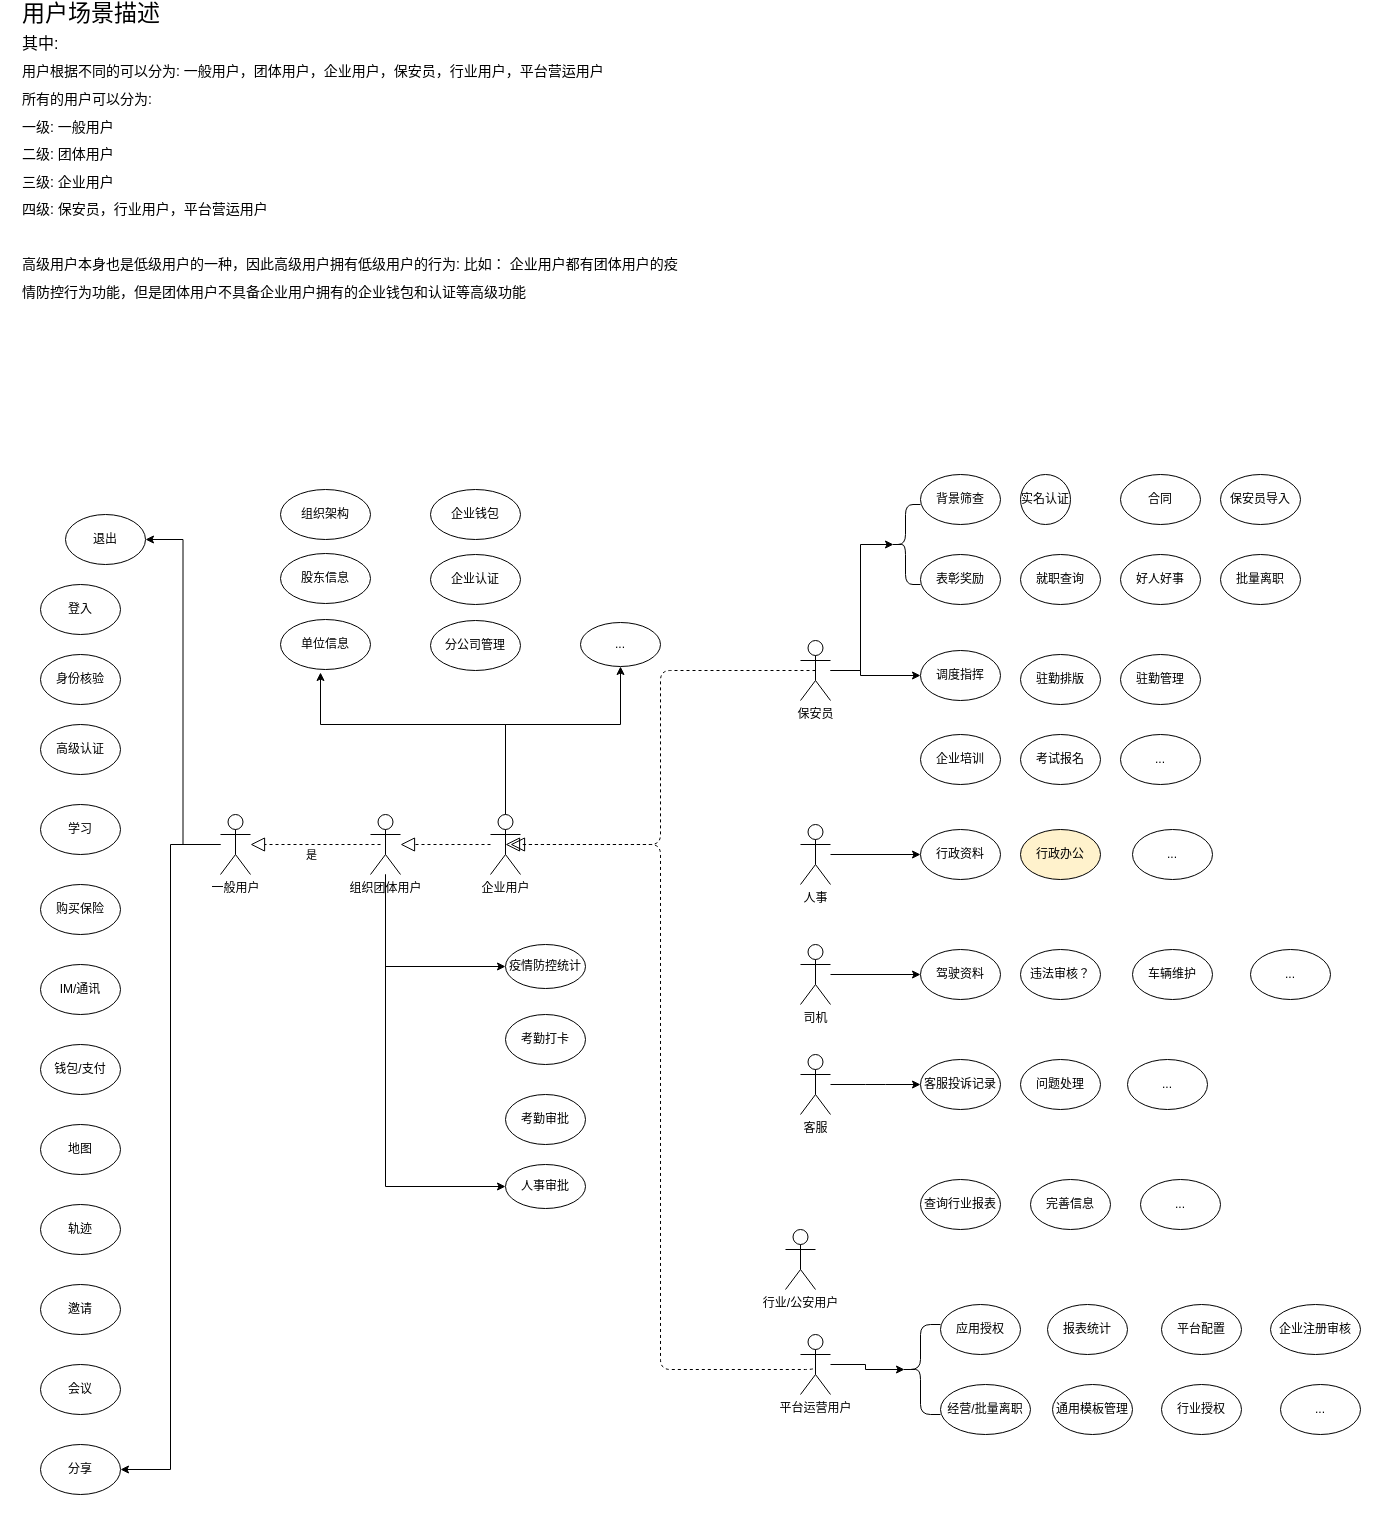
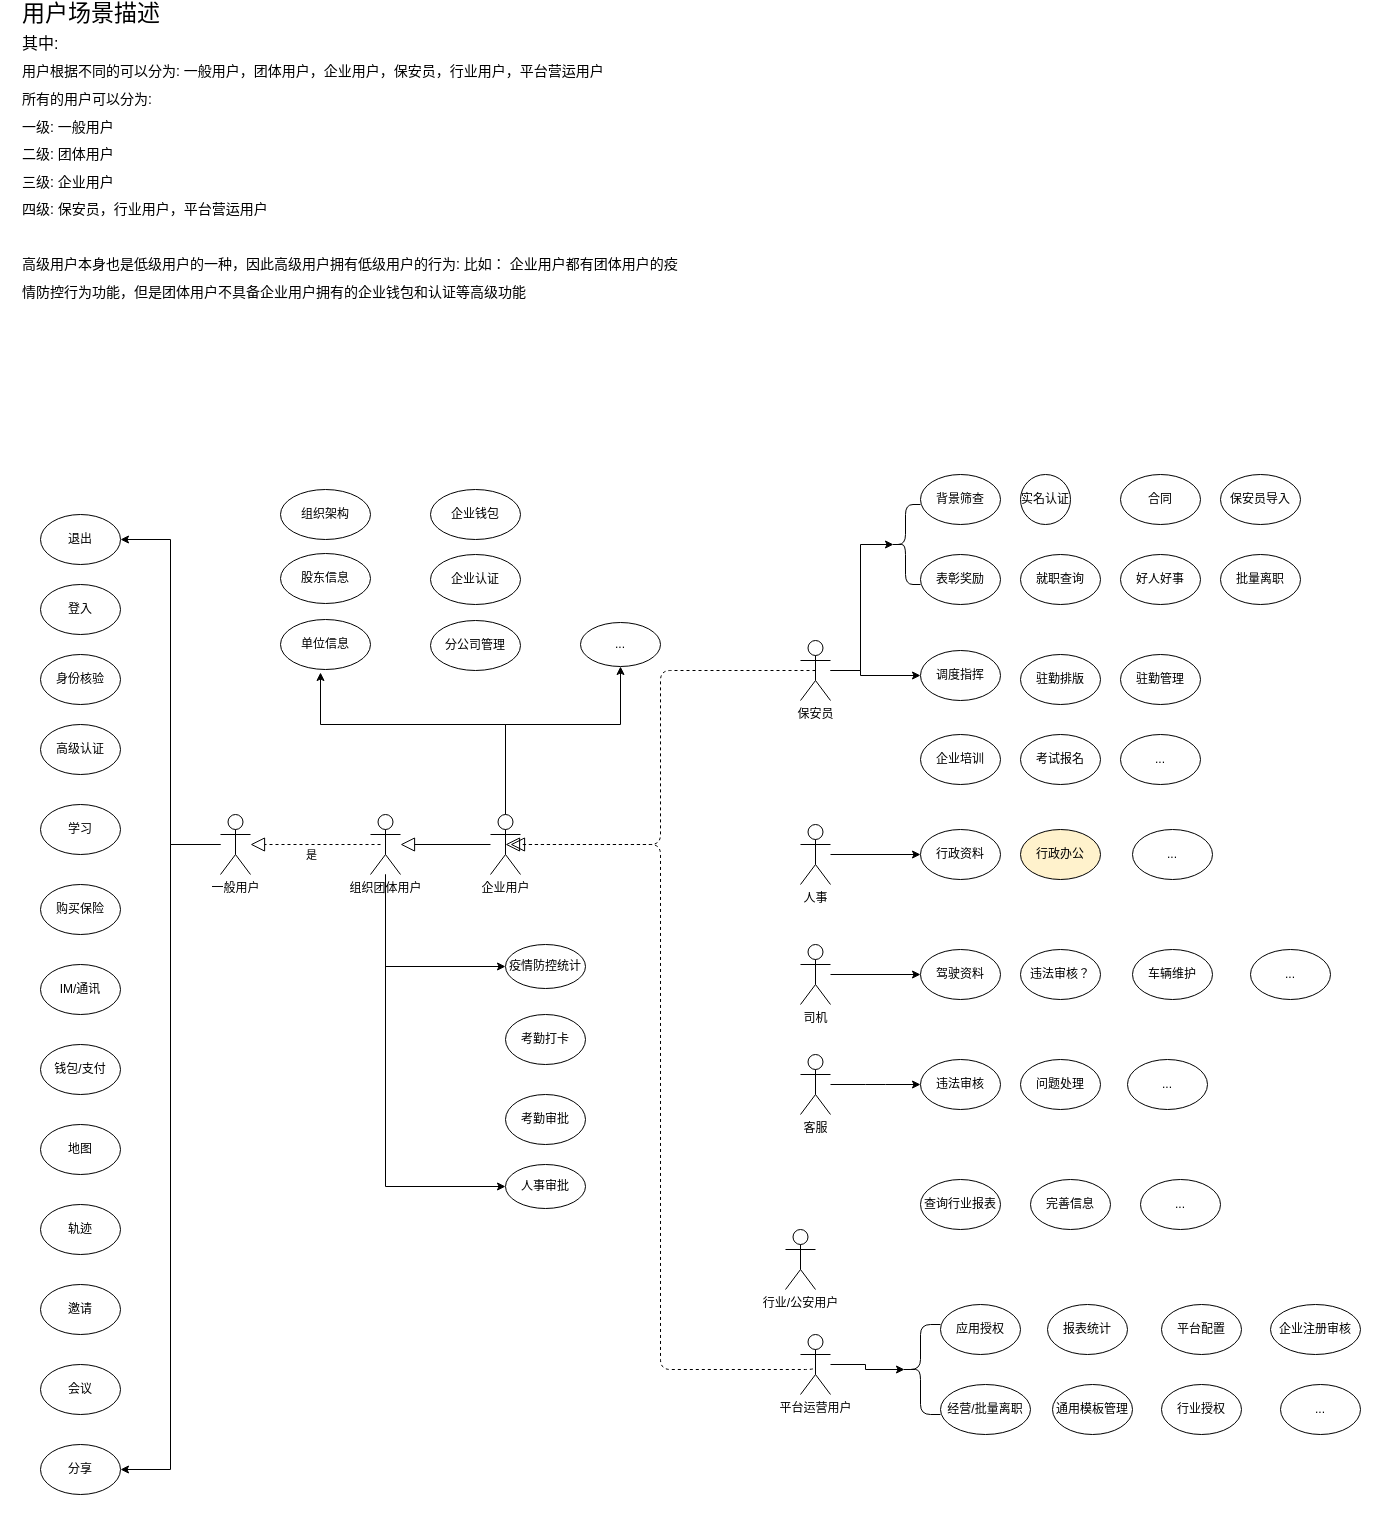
(106, 540) -> (81, 540)
(453, 845) -> (453, 845)
(961, 1085) -> (961, 1085)
